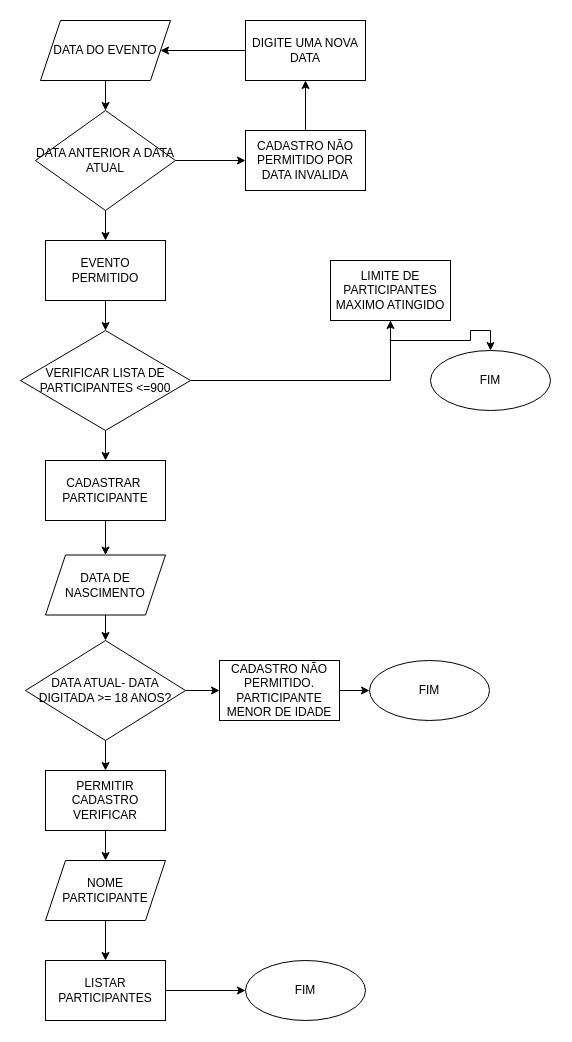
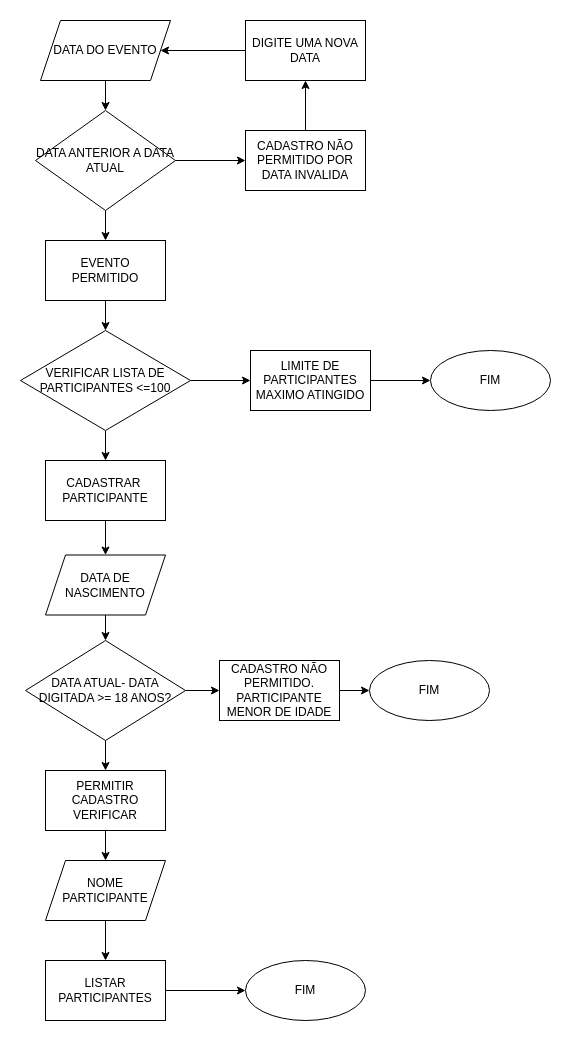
(391, 291) -> (311, 381)
(106, 381) -> (106, 381)
